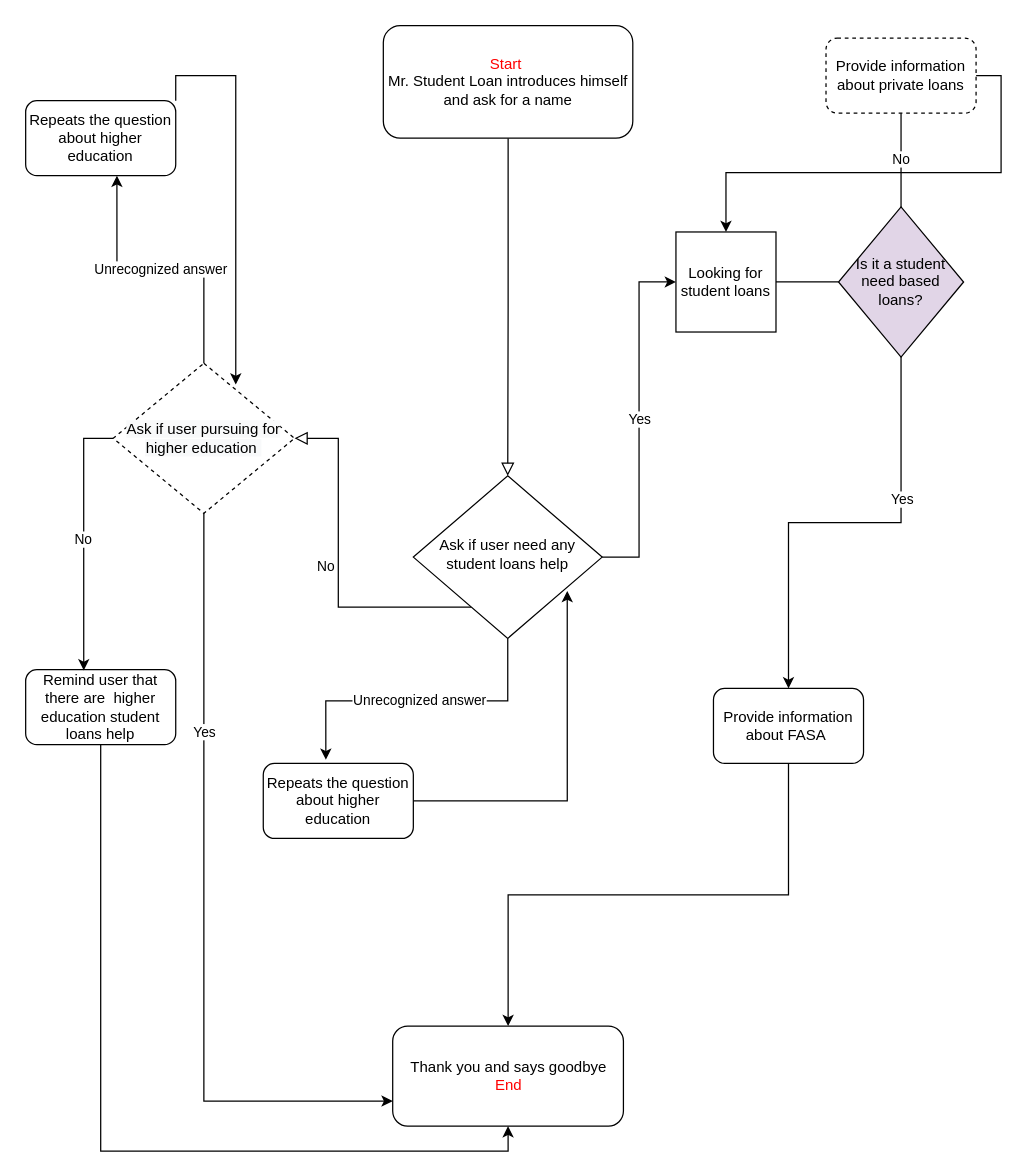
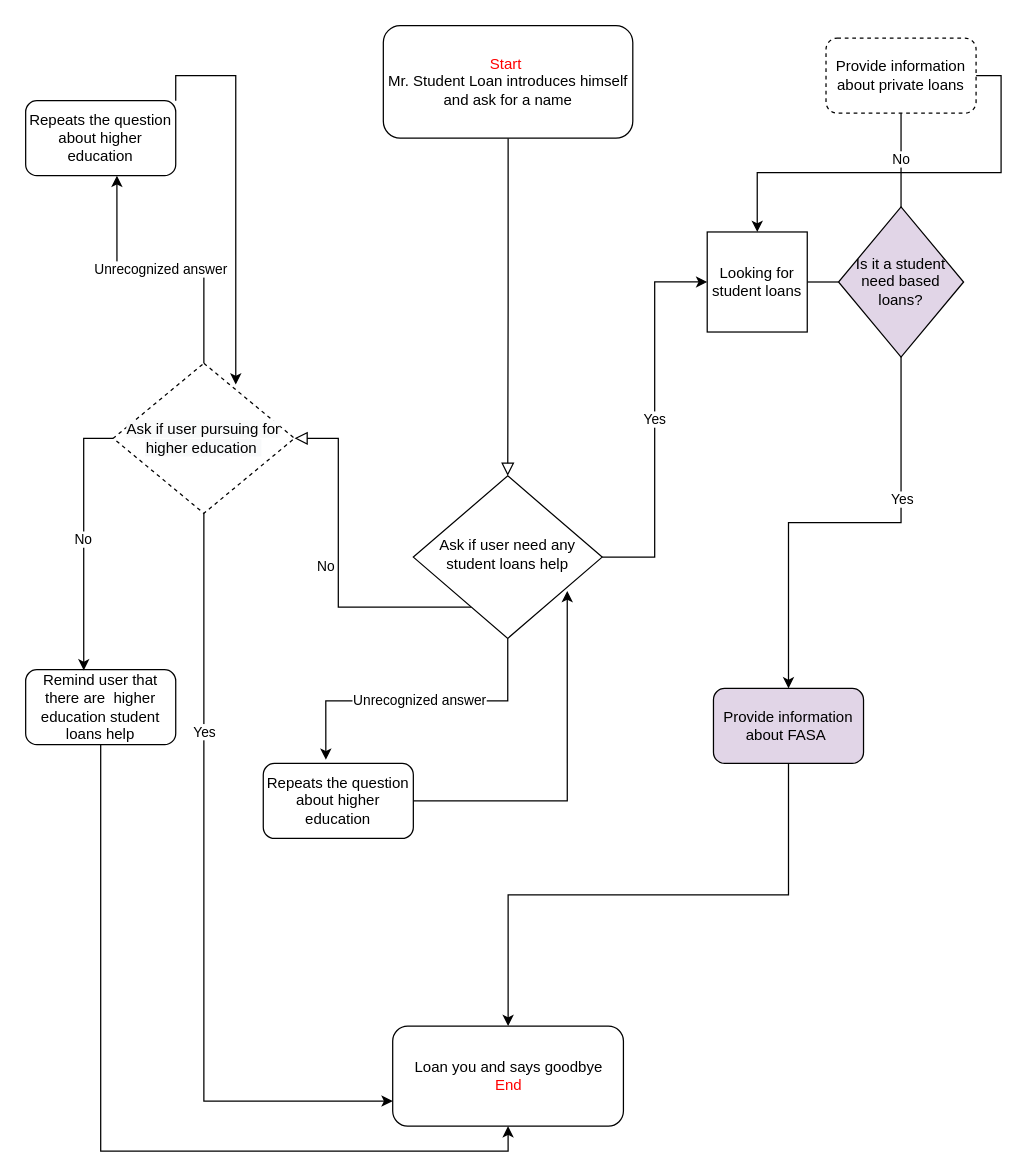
(726, 282) -> (757, 282)
(788, 726) -> (788, 726)
(509, 1076) -> (509, 1076)
